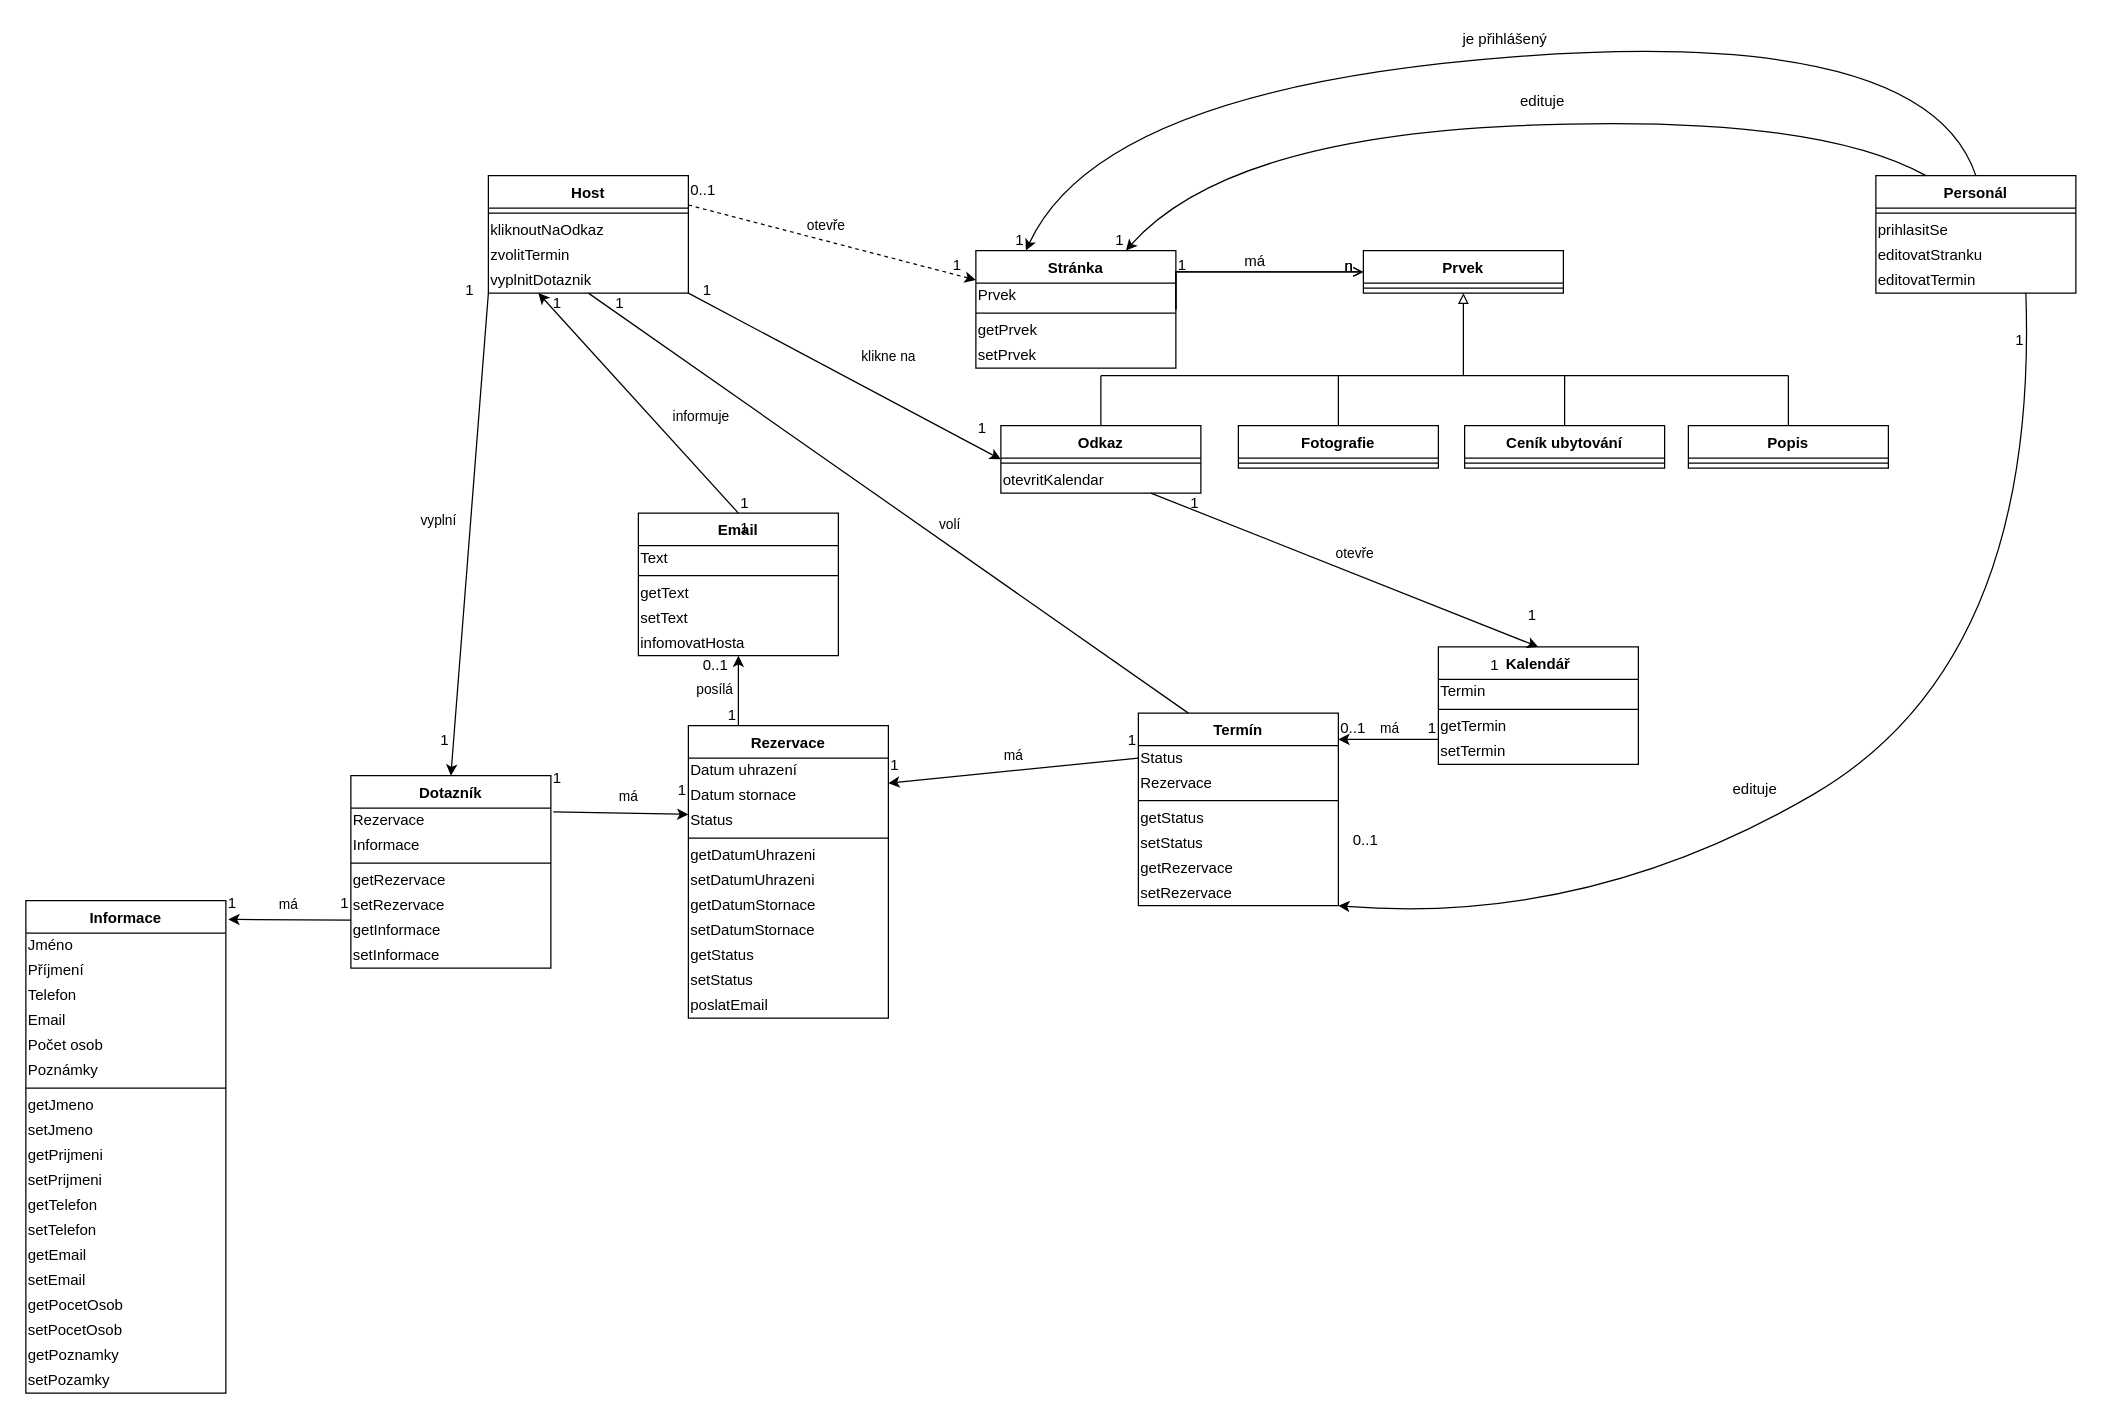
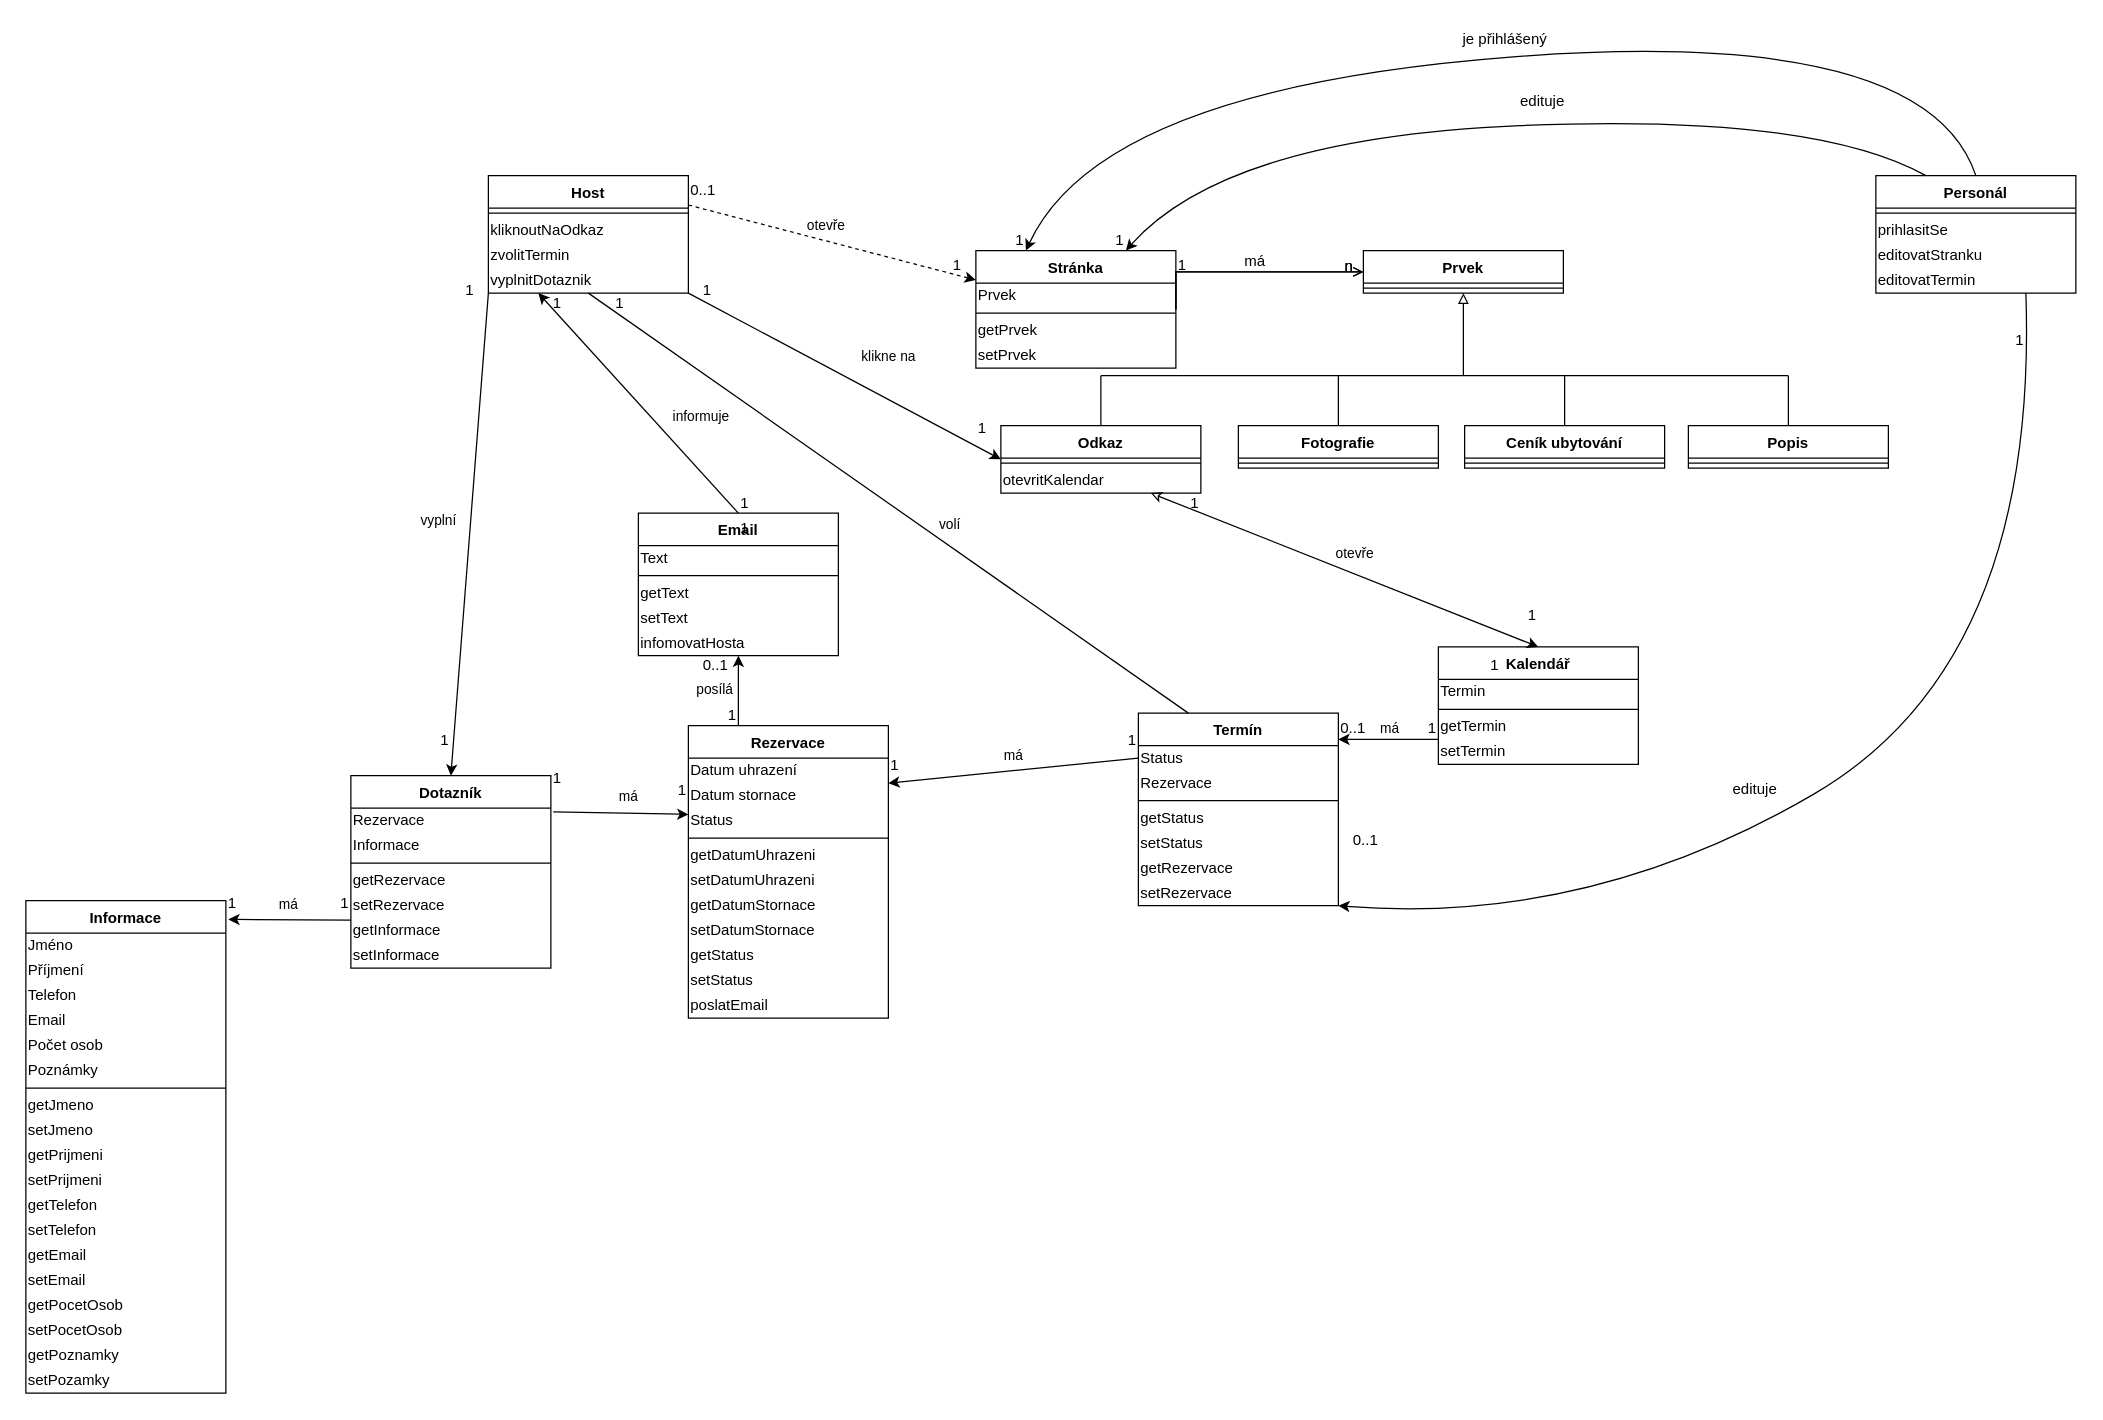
(1159, 496) -> (1160, 497)
